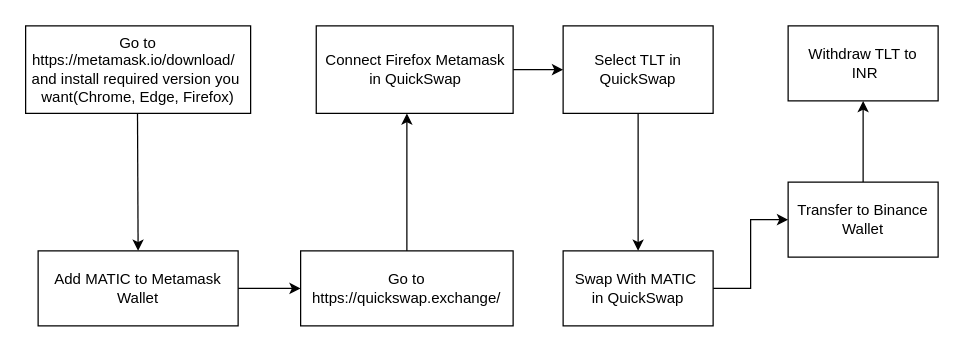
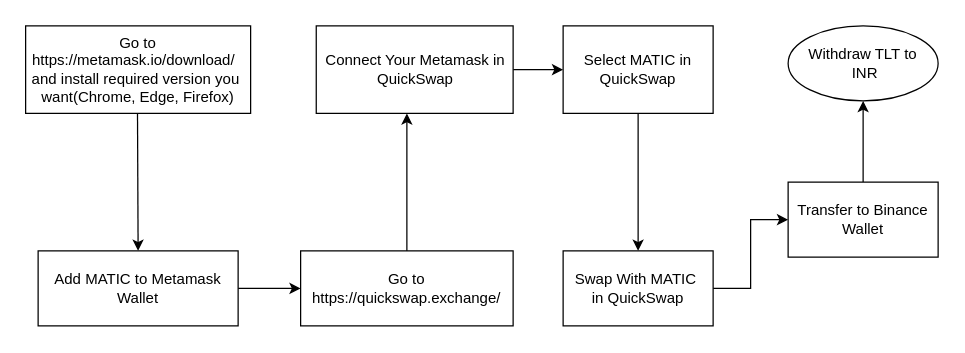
(863, 63) -> (863, 63)
(416, 69) -> (416, 69)
(638, 69) -> (638, 69)
